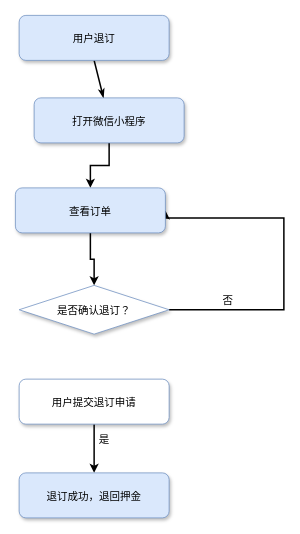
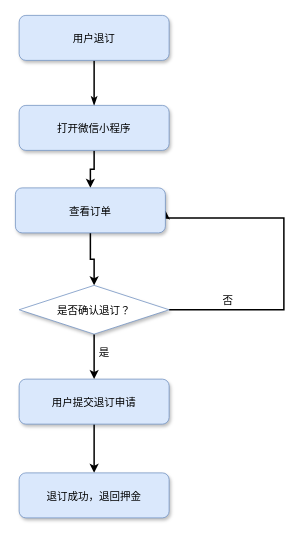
(109, 120) -> (94, 128)
none -> (94, 354)
(94, 402) -> (94, 402)
(104, 439) -> (104, 353)
